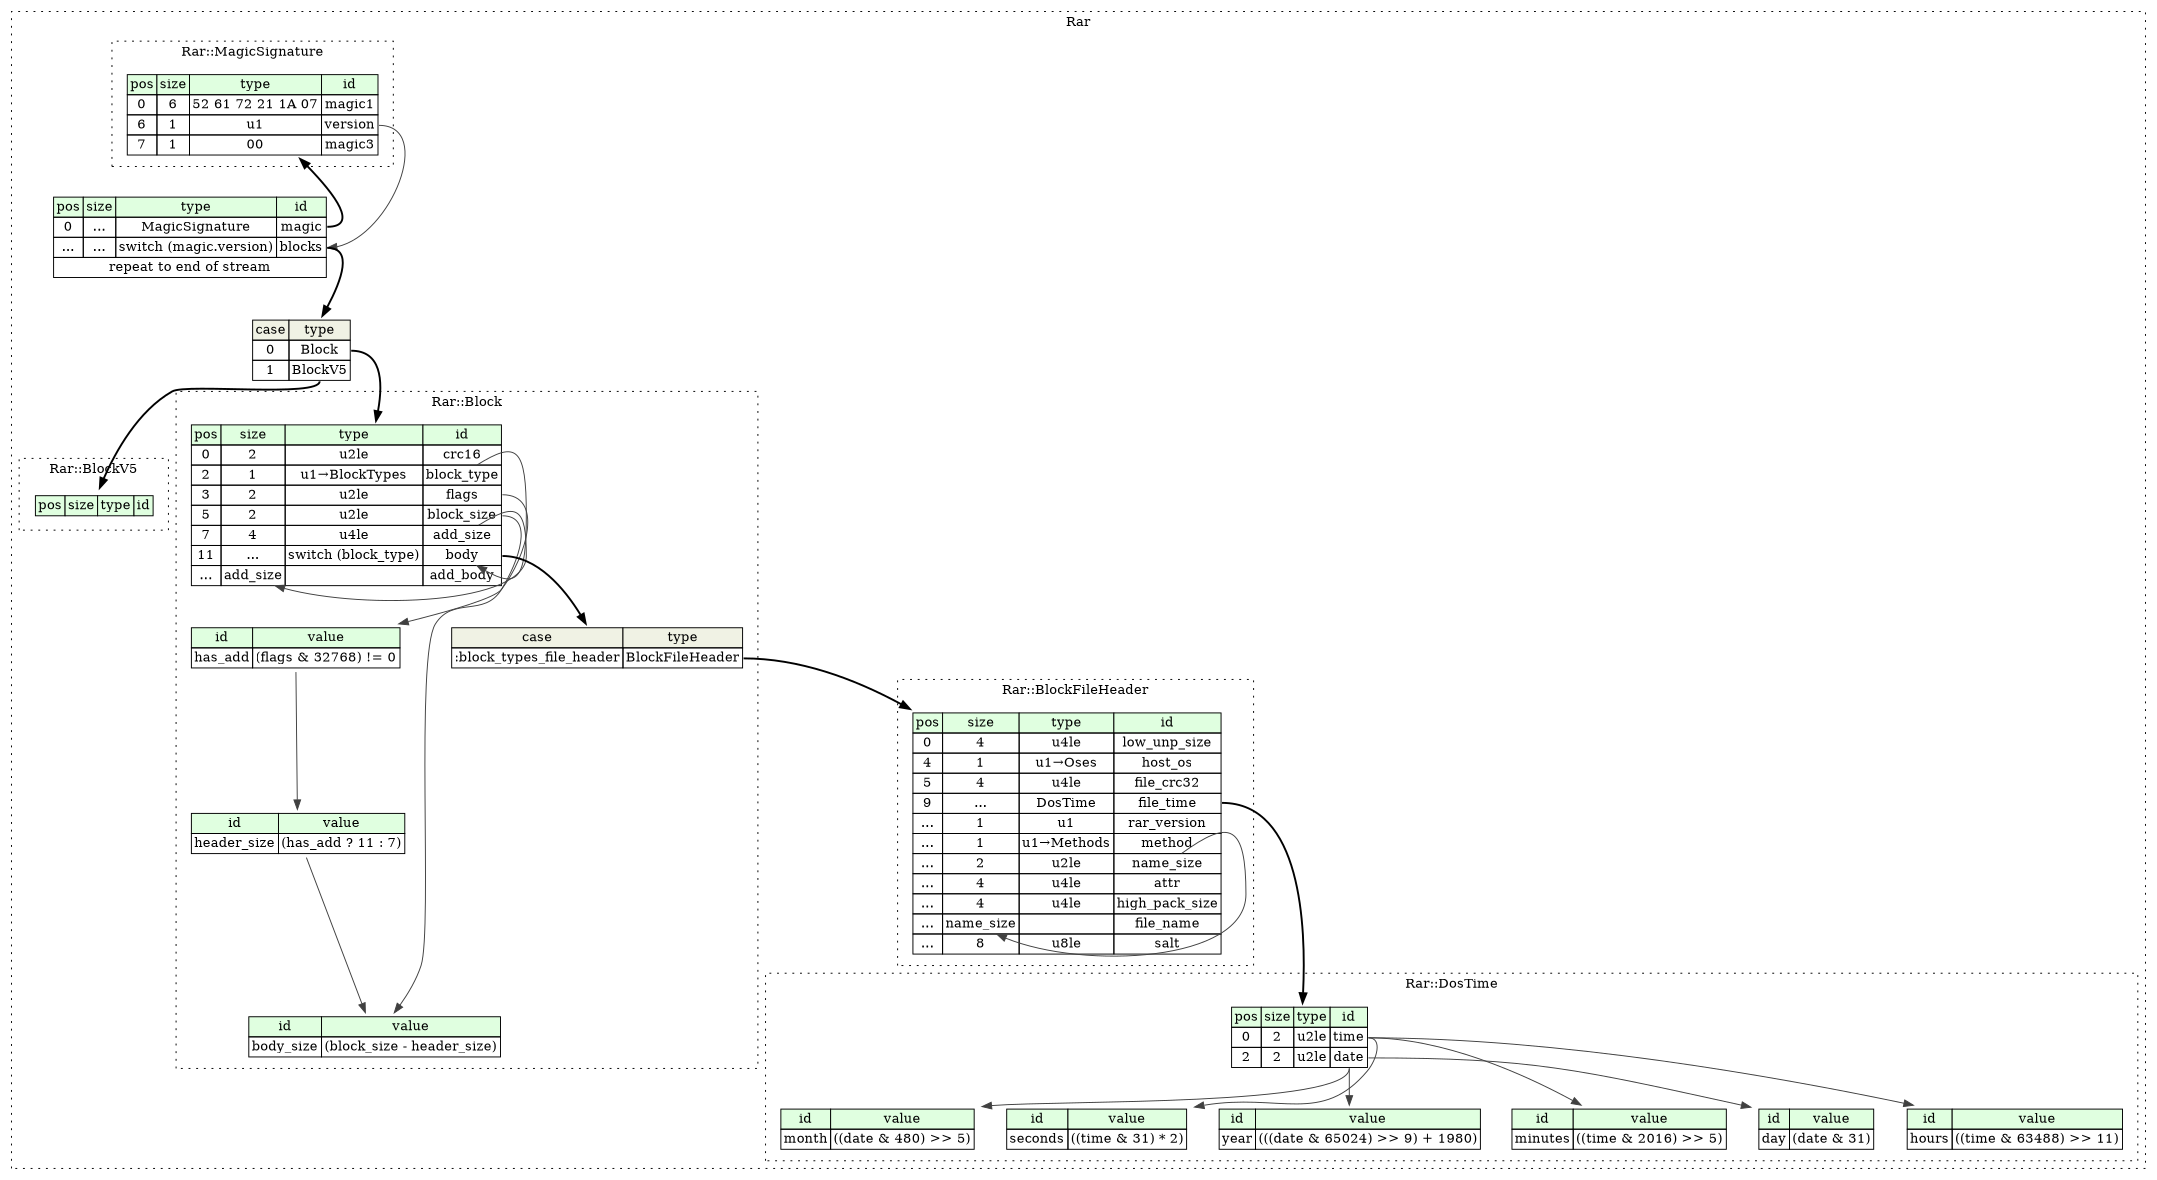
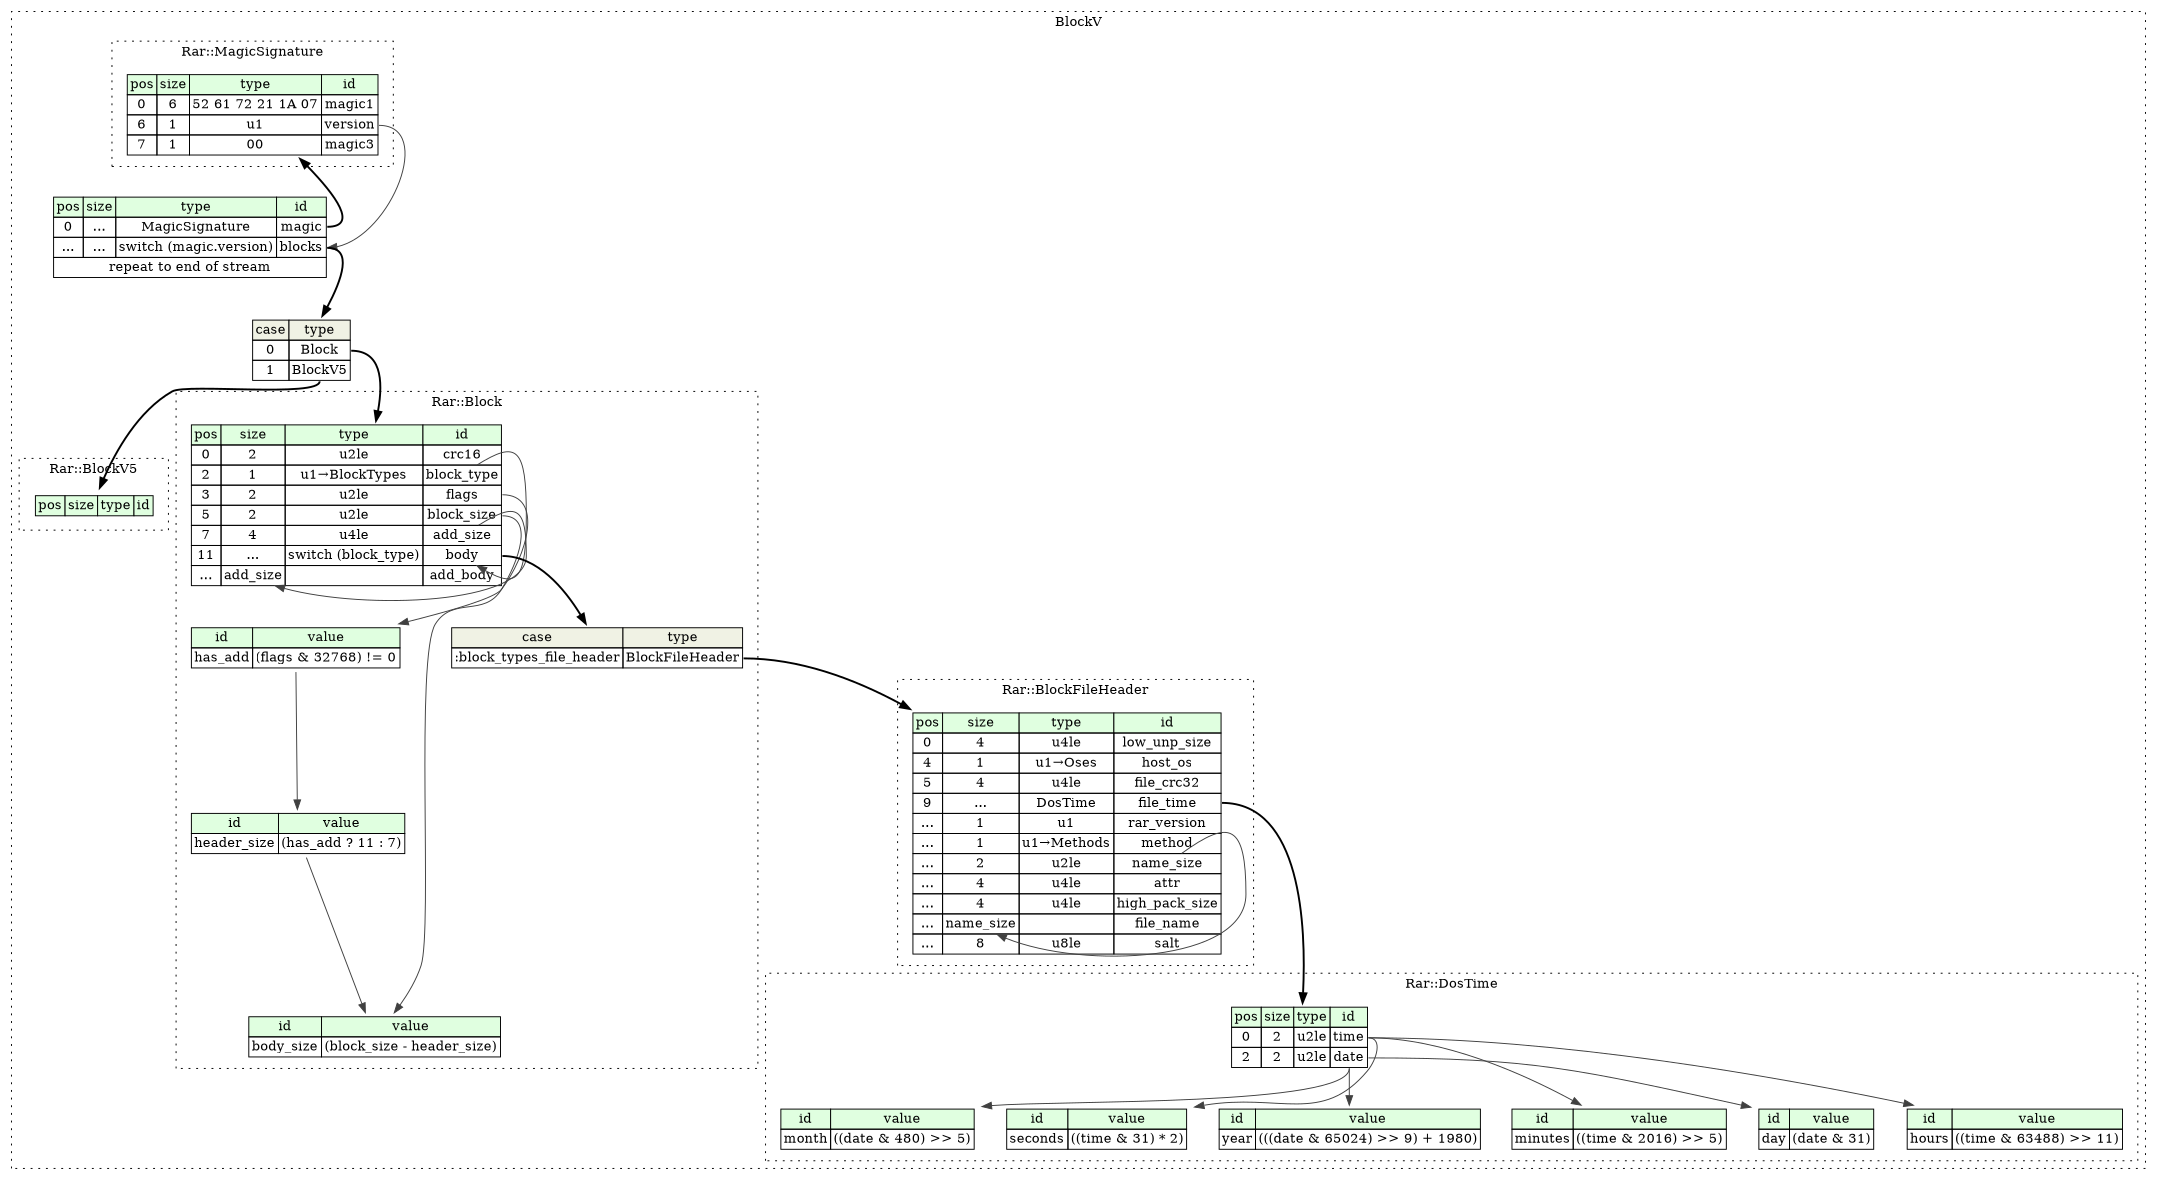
(1078, 22) -> (1078, 22)
